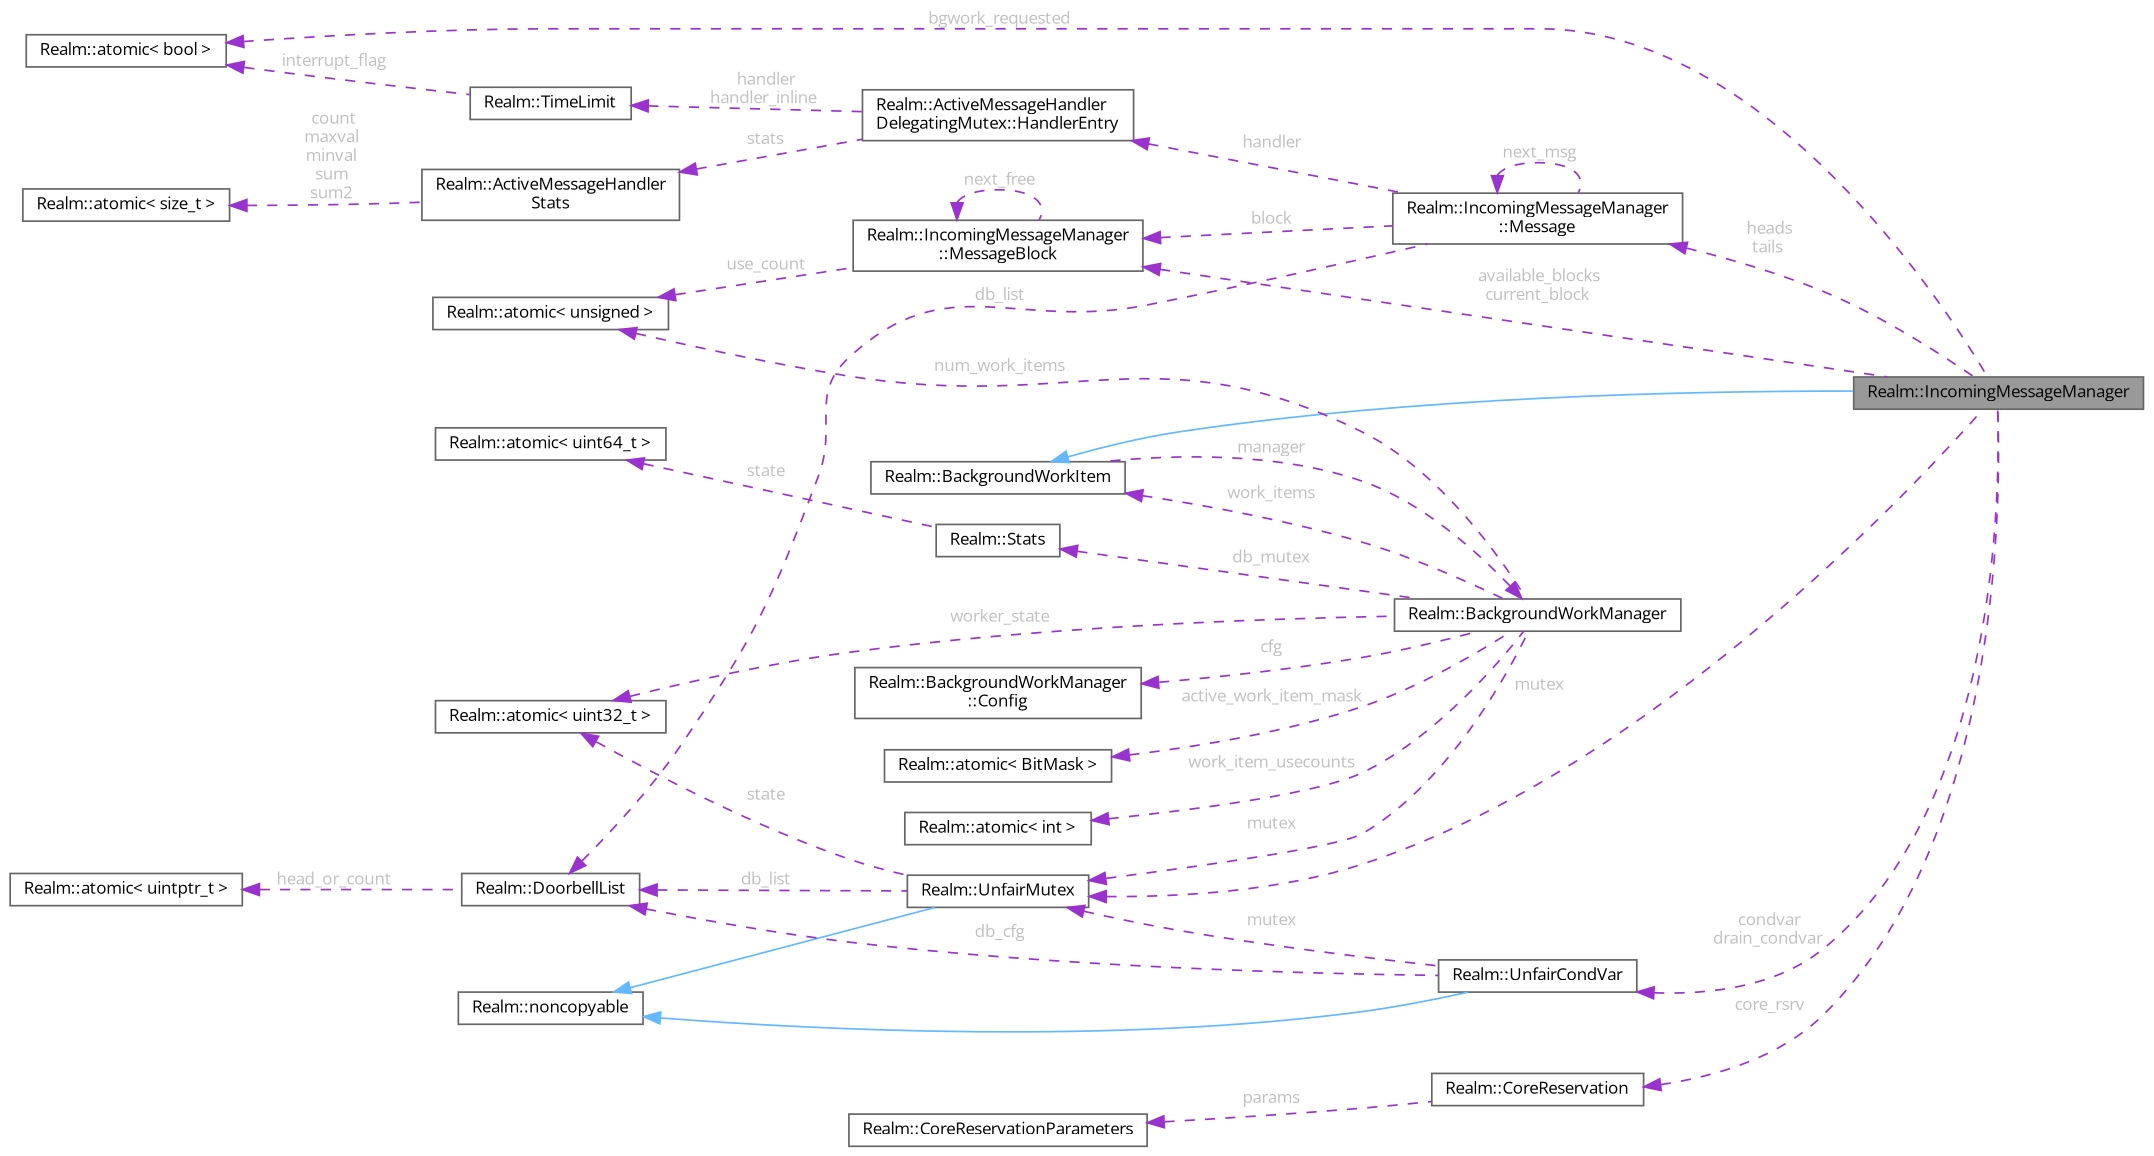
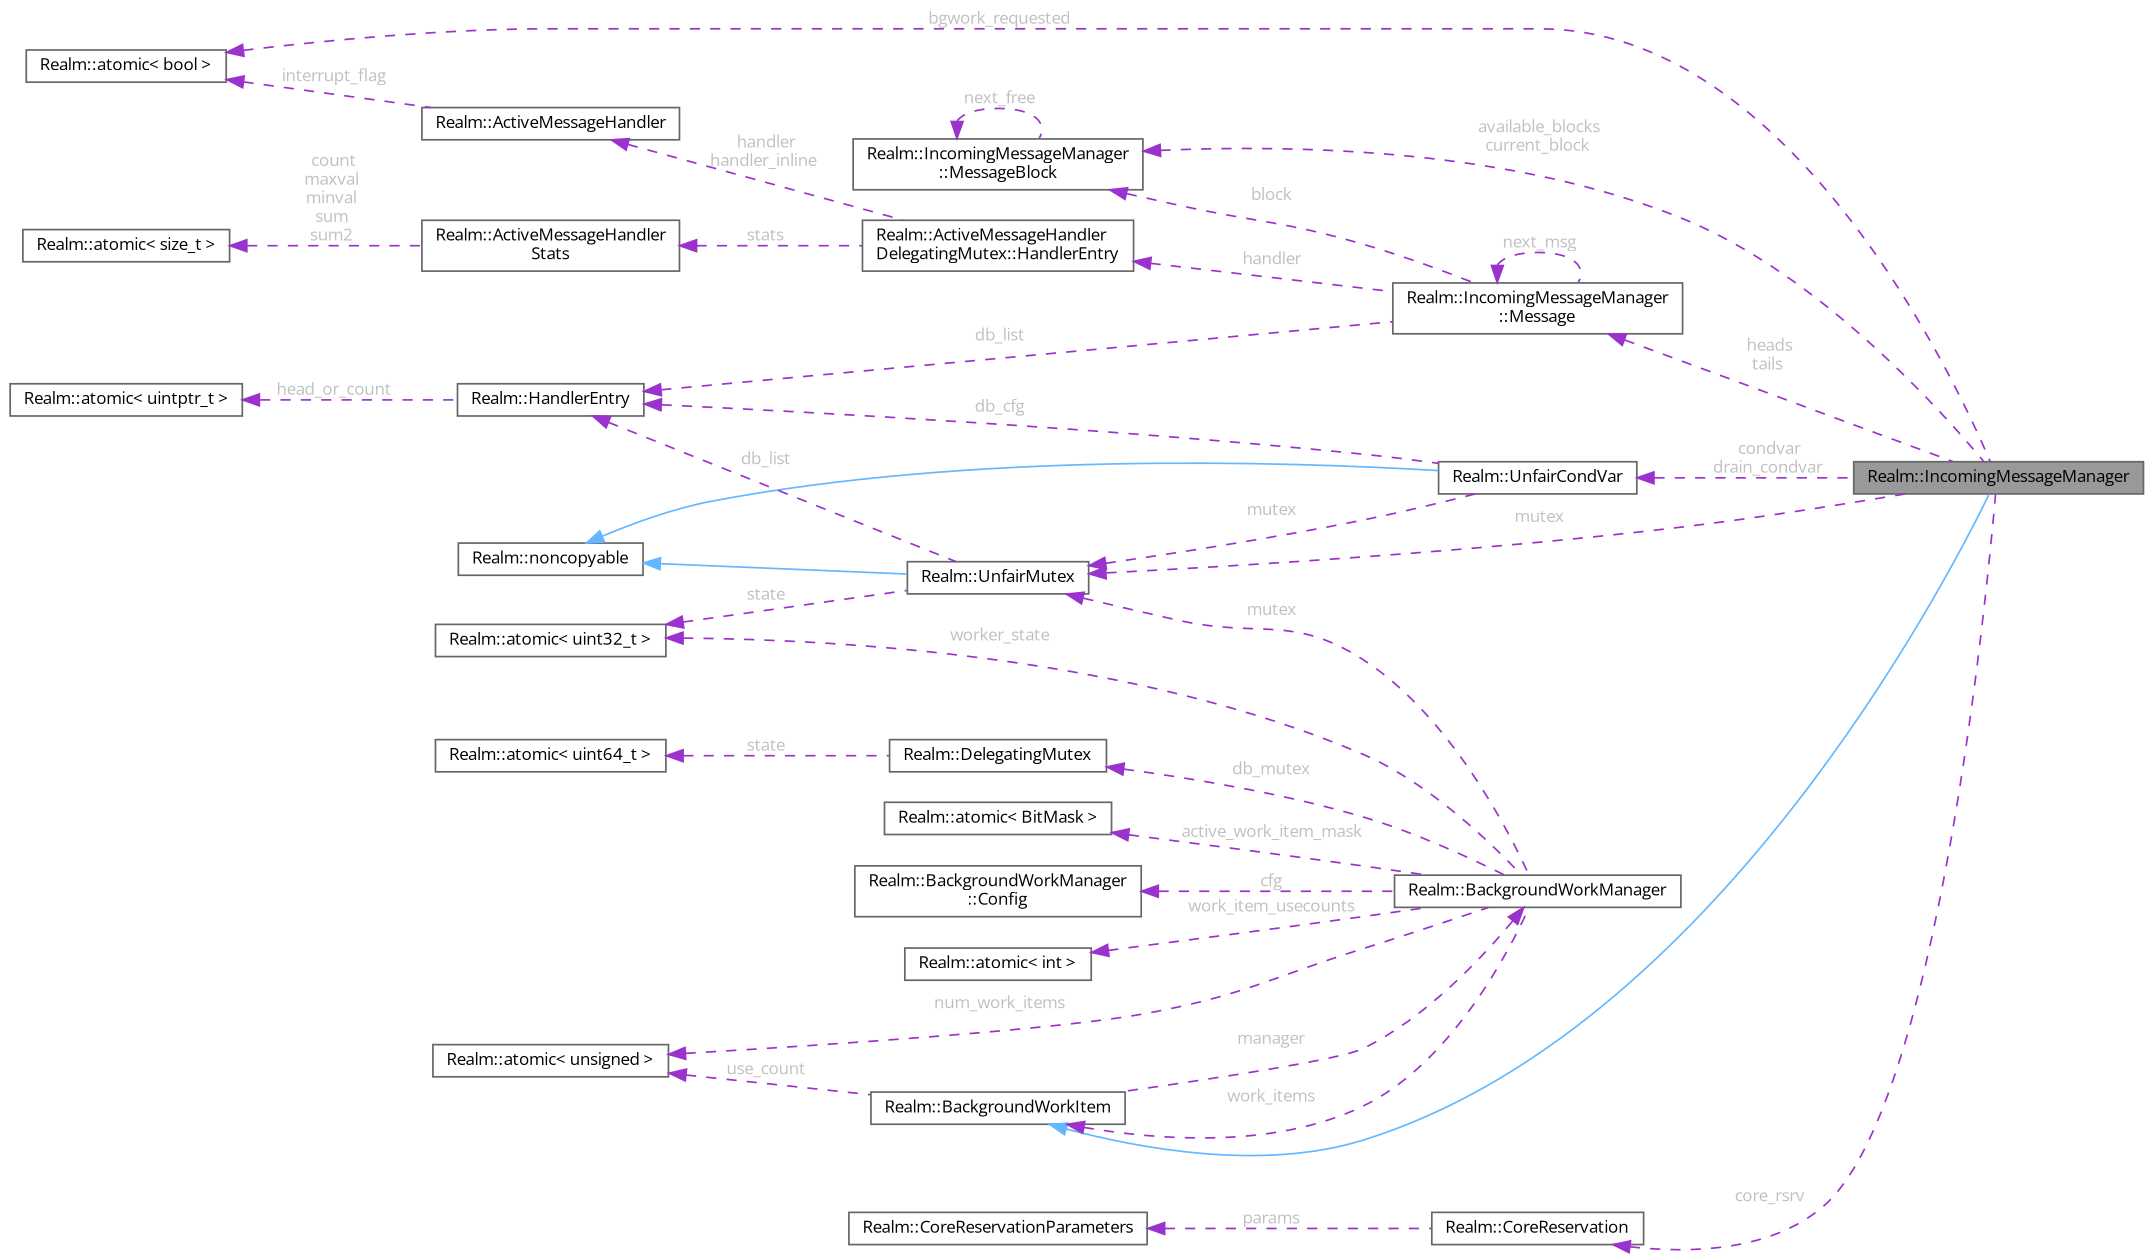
(551, 103) -> (551, 124)
(764, 281) -> (778, 1085)
(998, 541) -> (998, 756)
(551, 890) -> (551, 400)
